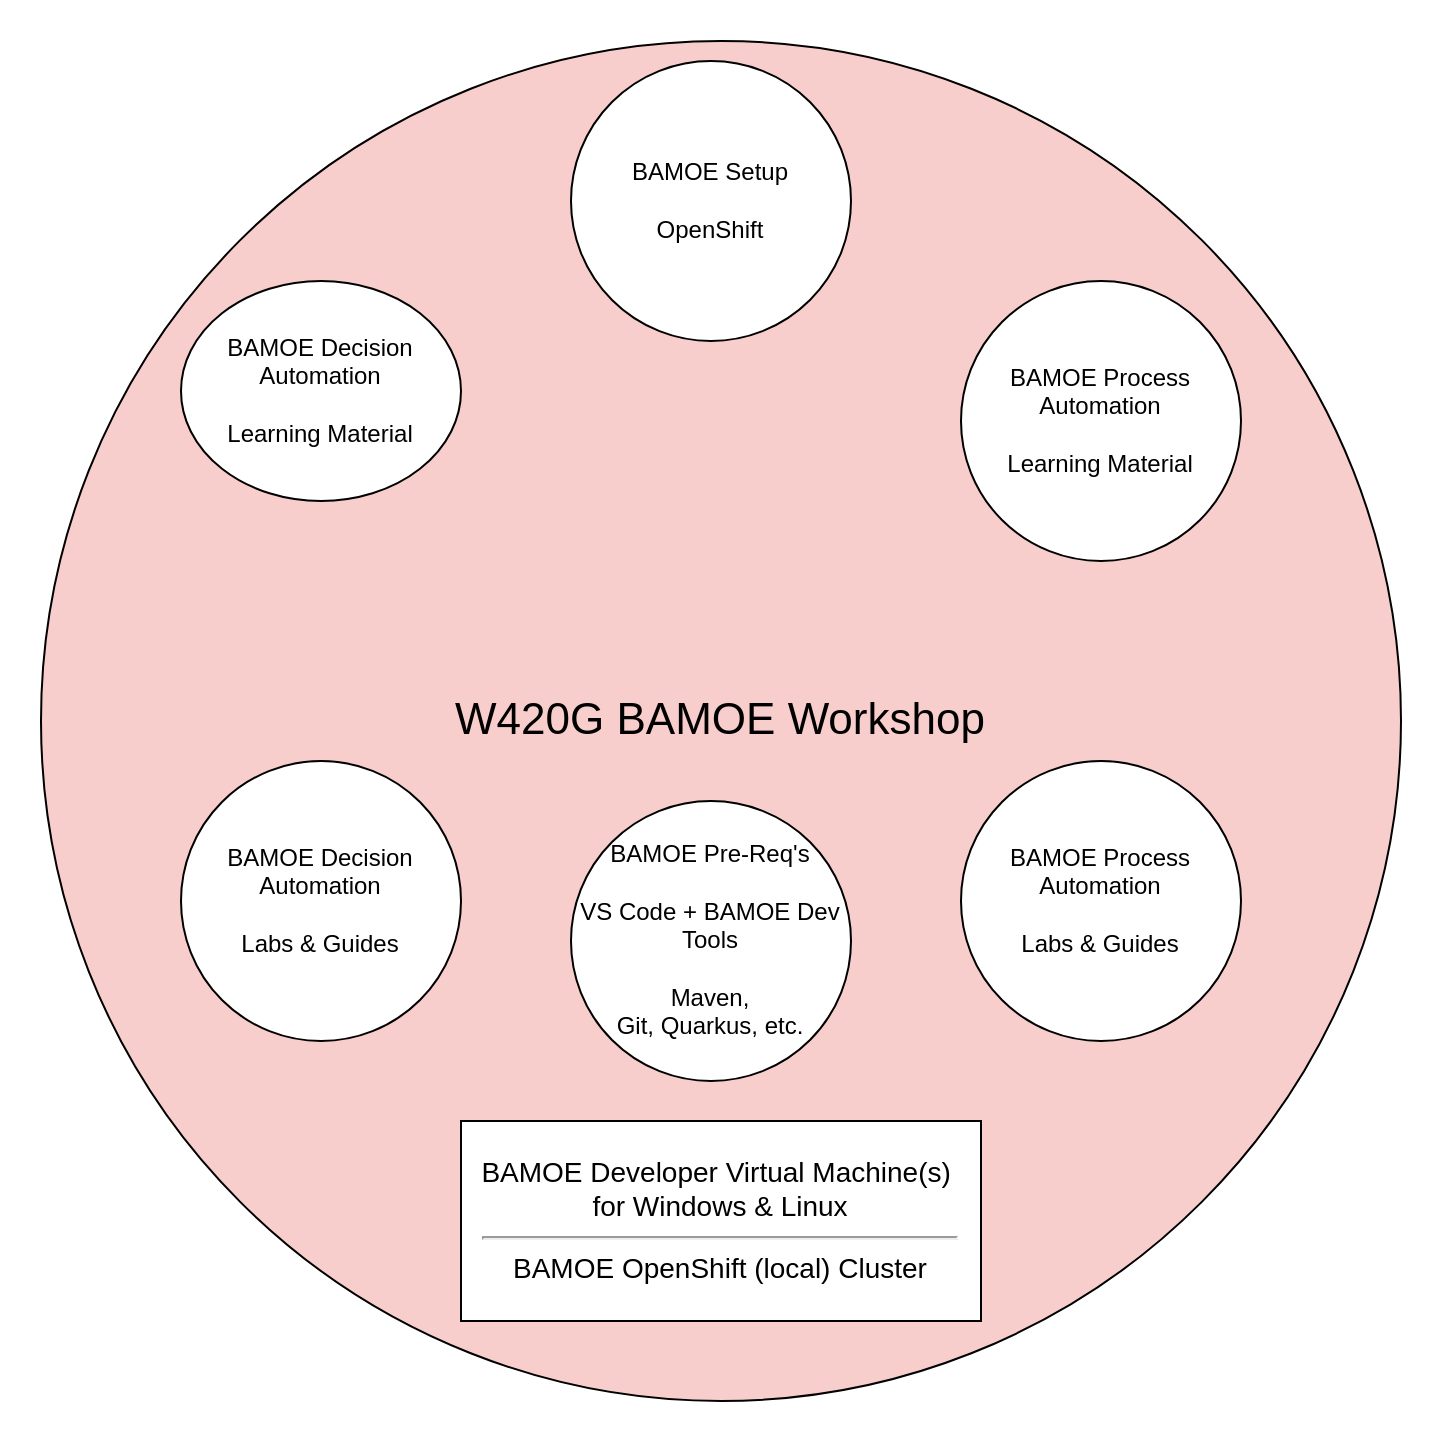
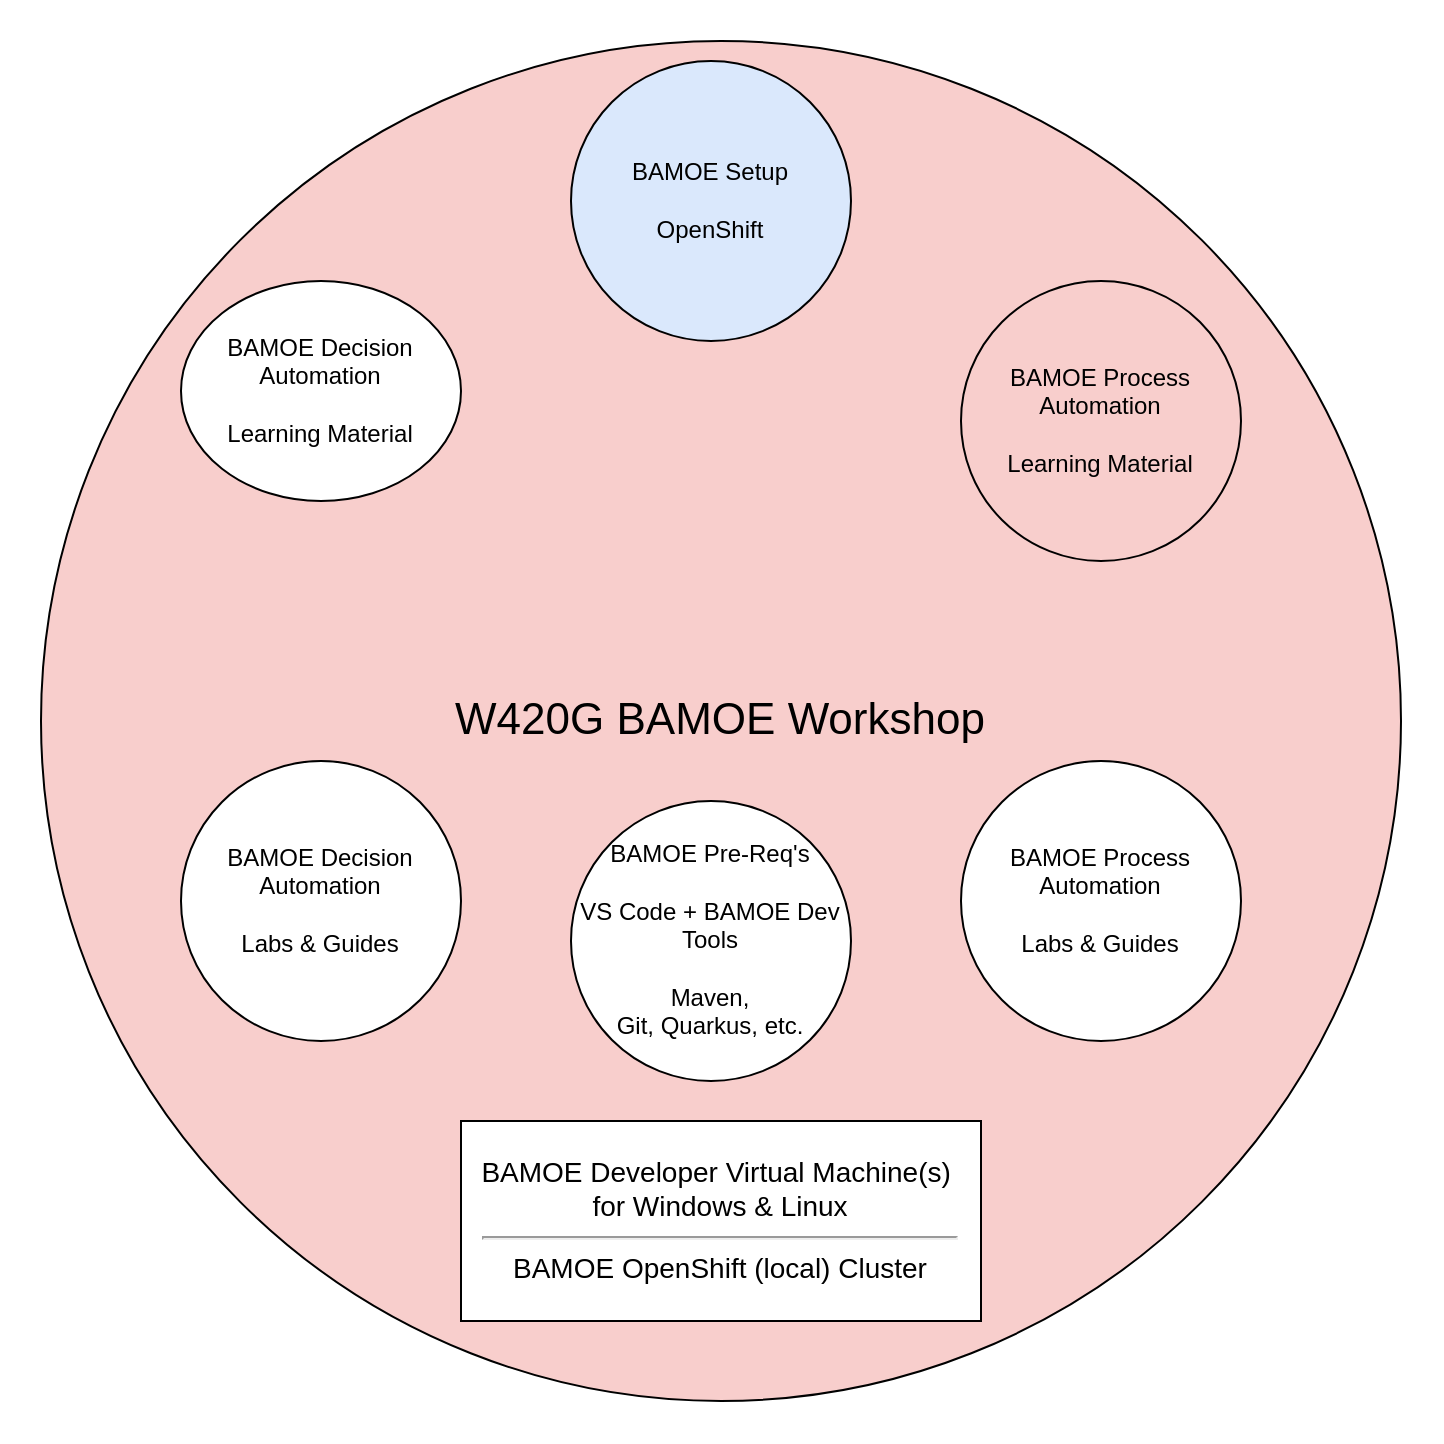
(711, 201) -> (711, 201)
(1101, 421) -> (1101, 421)
